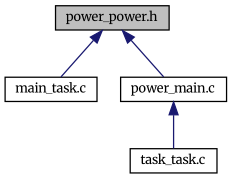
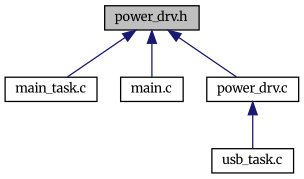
(112, 18) -> (152, 18)
none -> (152, 89)
(174, 89) -> (253, 89)
(174, 161) -> (253, 161)
